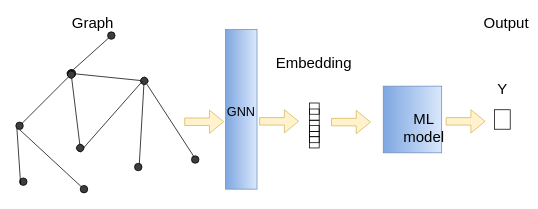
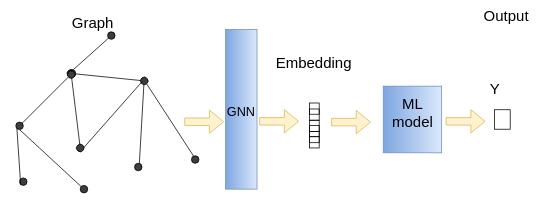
(506, 23) -> (506, 15)
(503, 89) -> (495, 89)
(424, 128) -> (413, 113)
